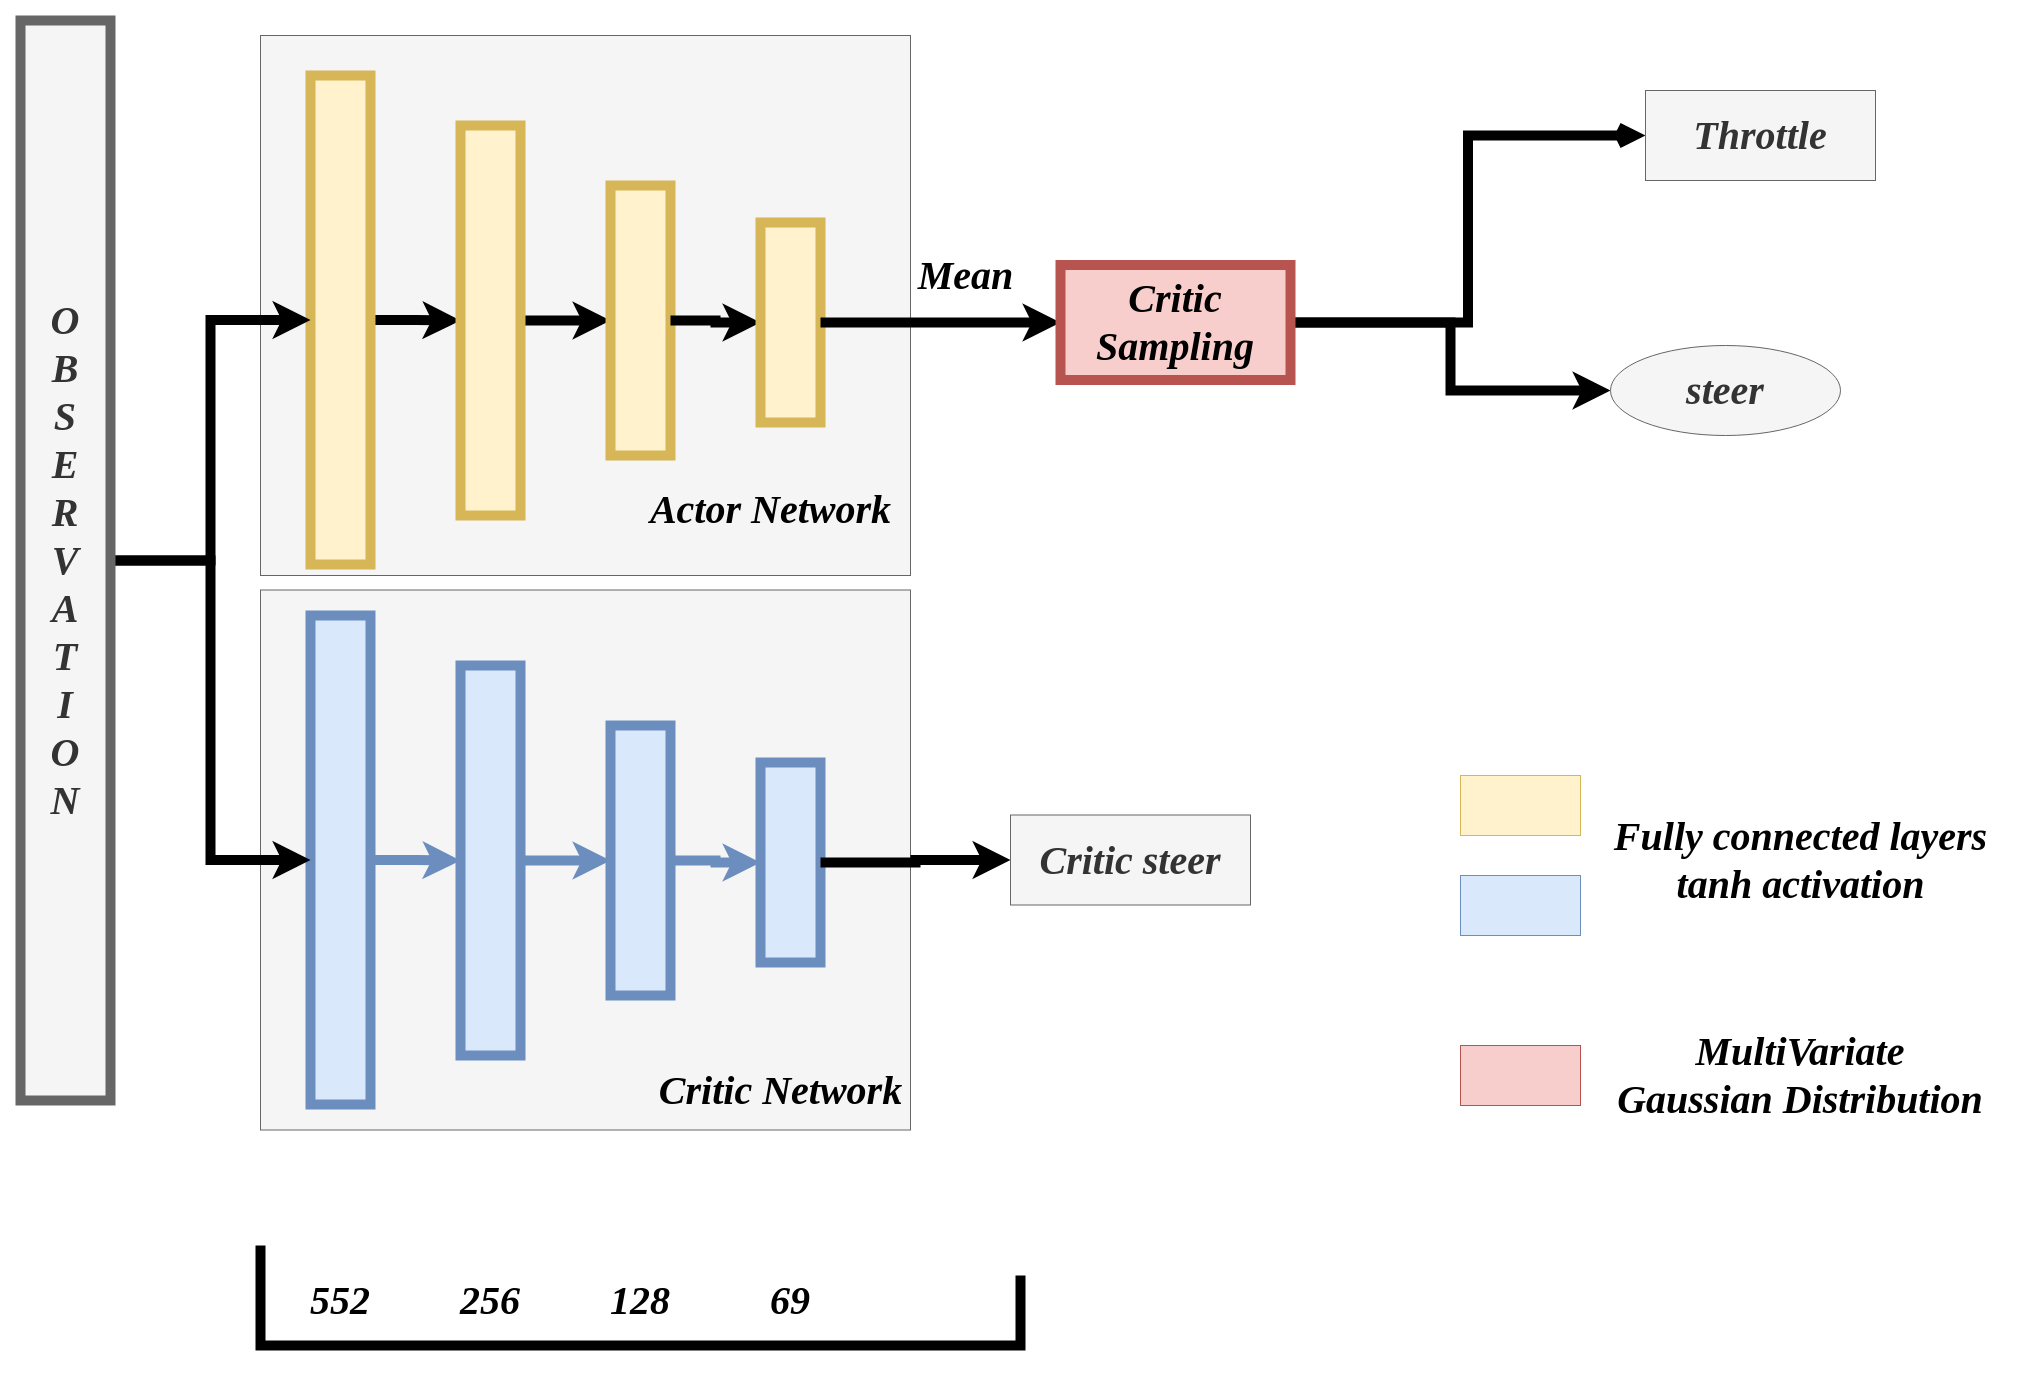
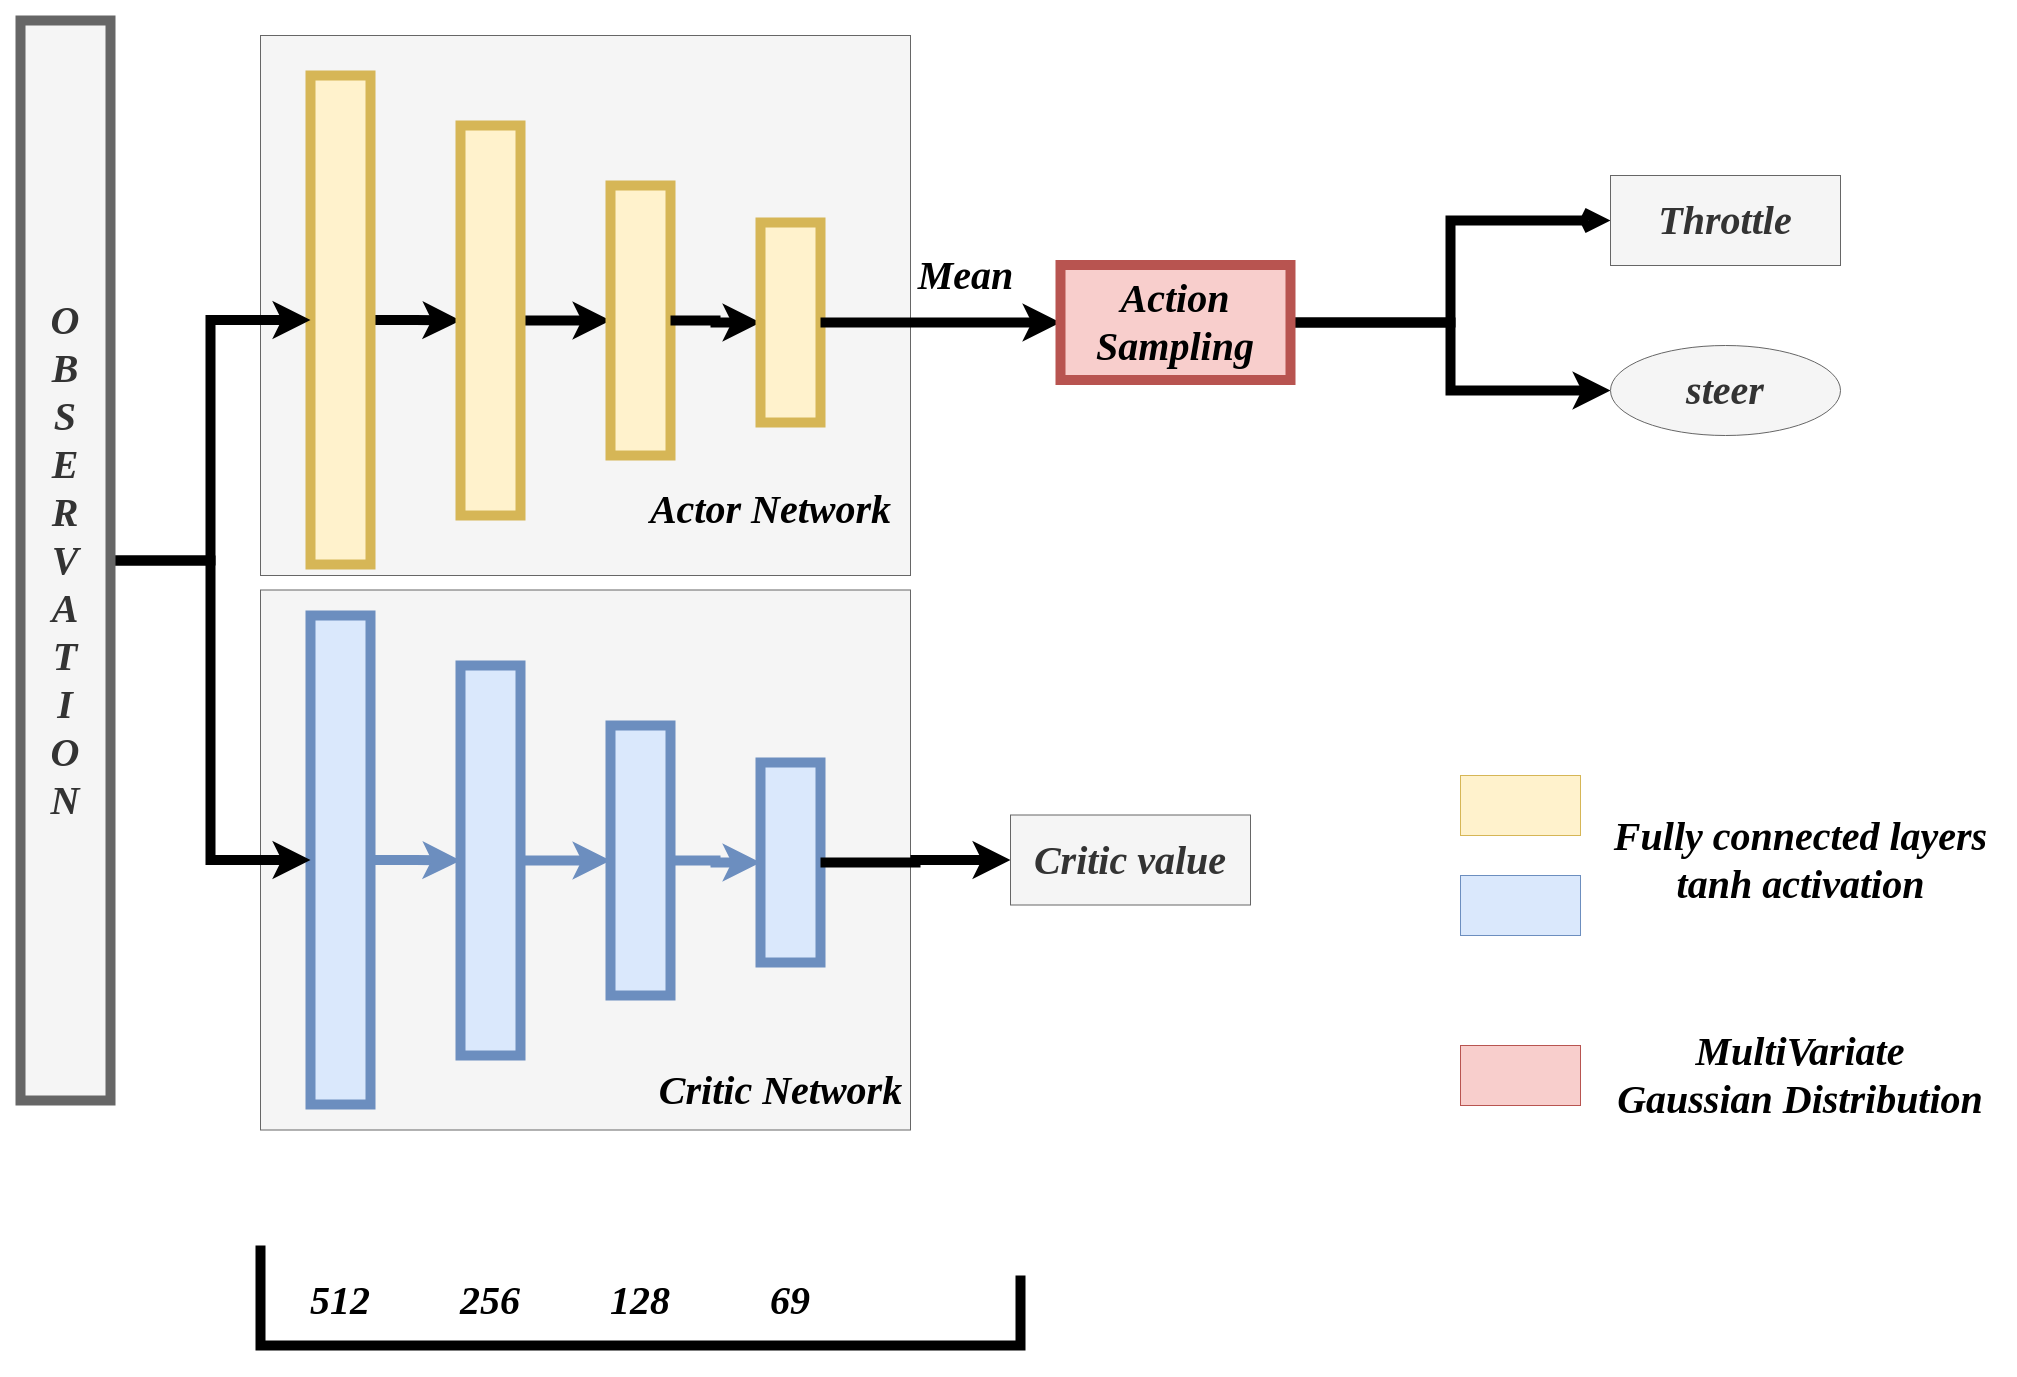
(1761, 136) -> (1726, 221)
(1176, 323) -> (1176, 323)
(1131, 861) -> (1131, 861)
(341, 1301) -> (341, 1301)
